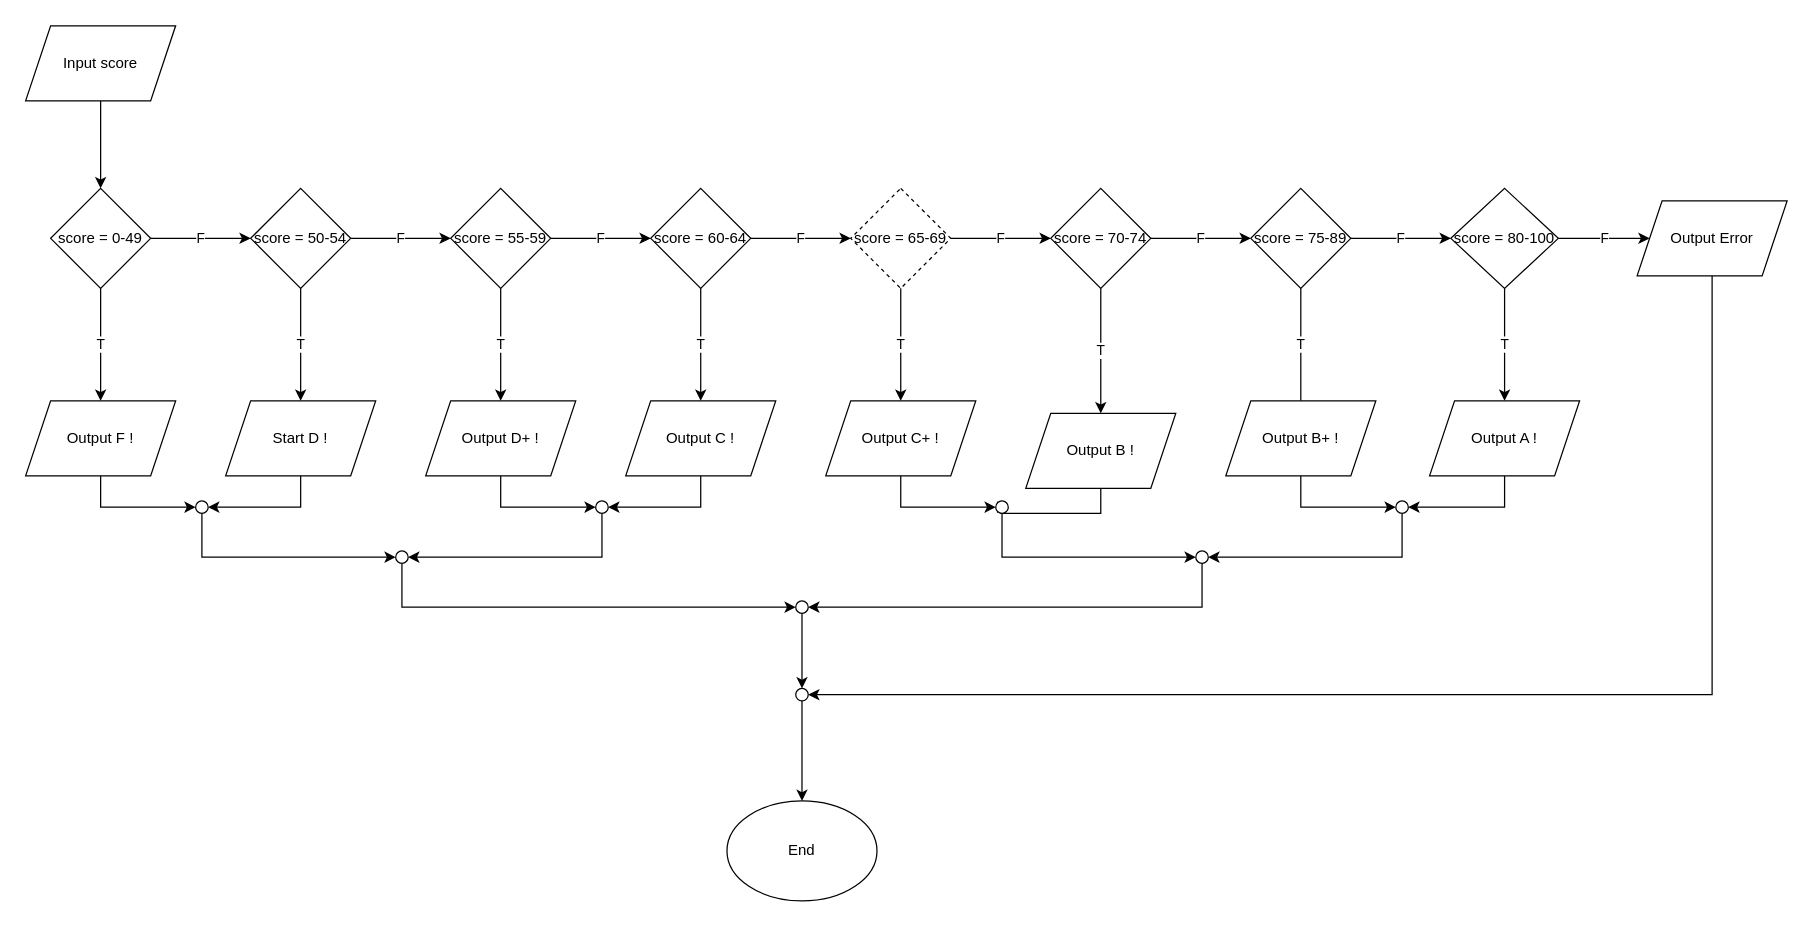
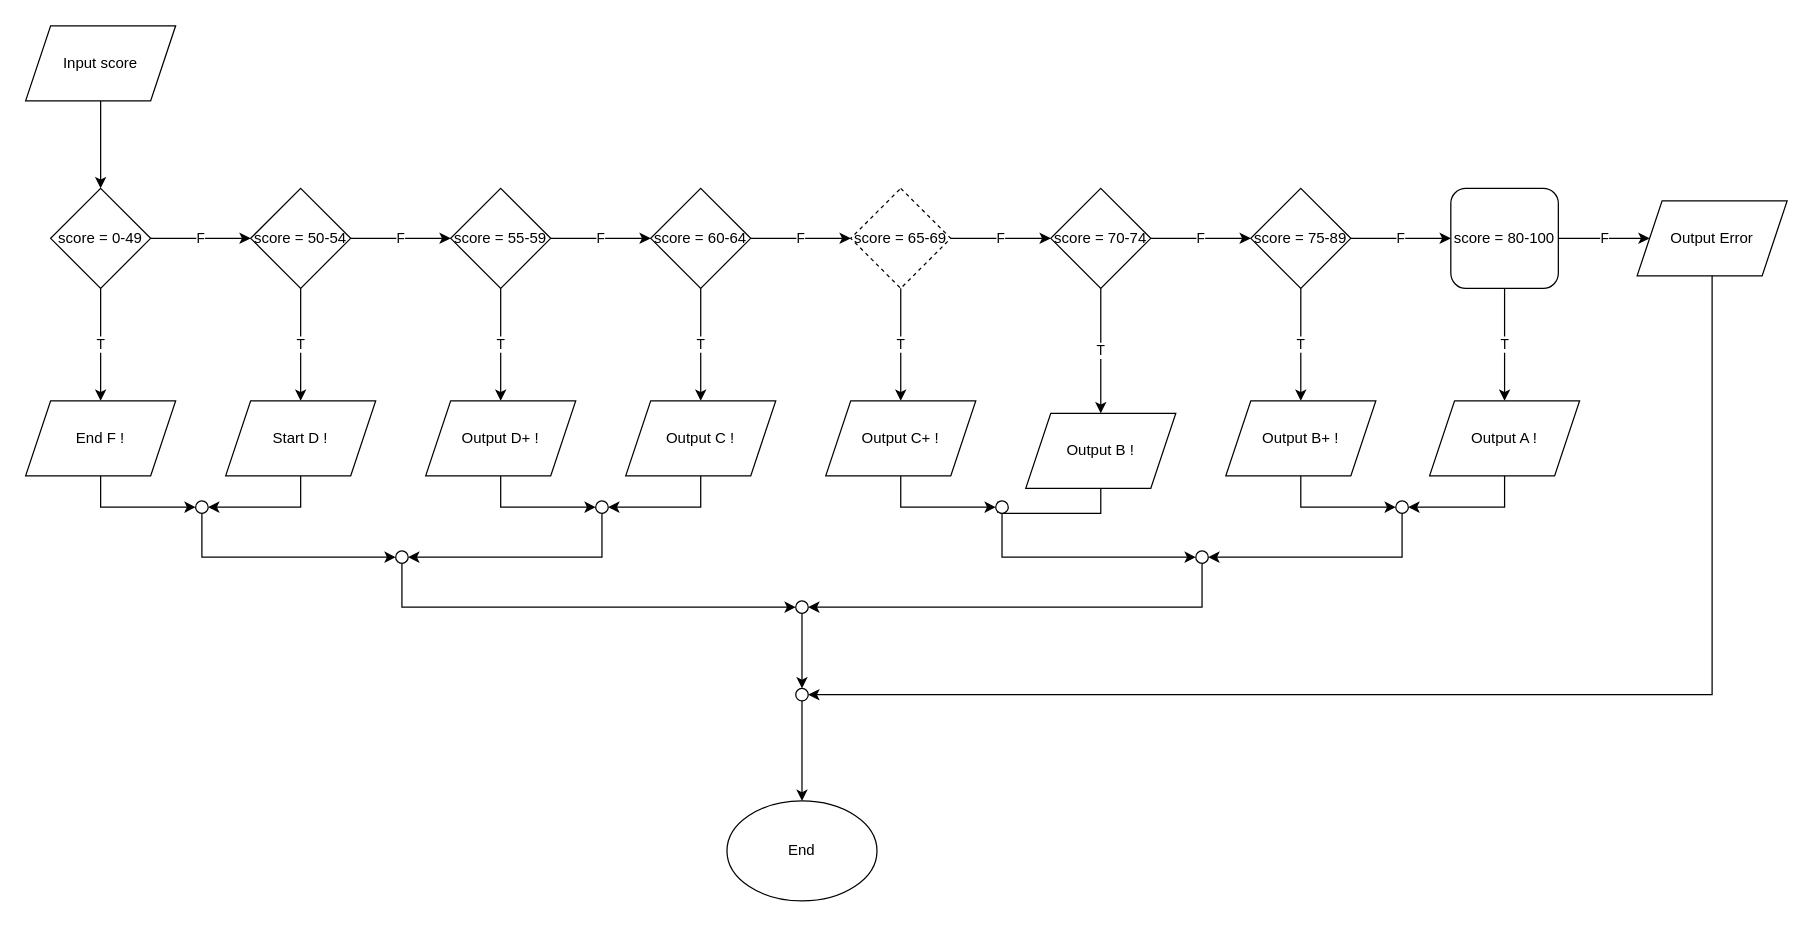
(1504, 238) -> (1504, 238)
(1301, 394) -> (1301, 391)
(101, 438) -> (101, 438)
